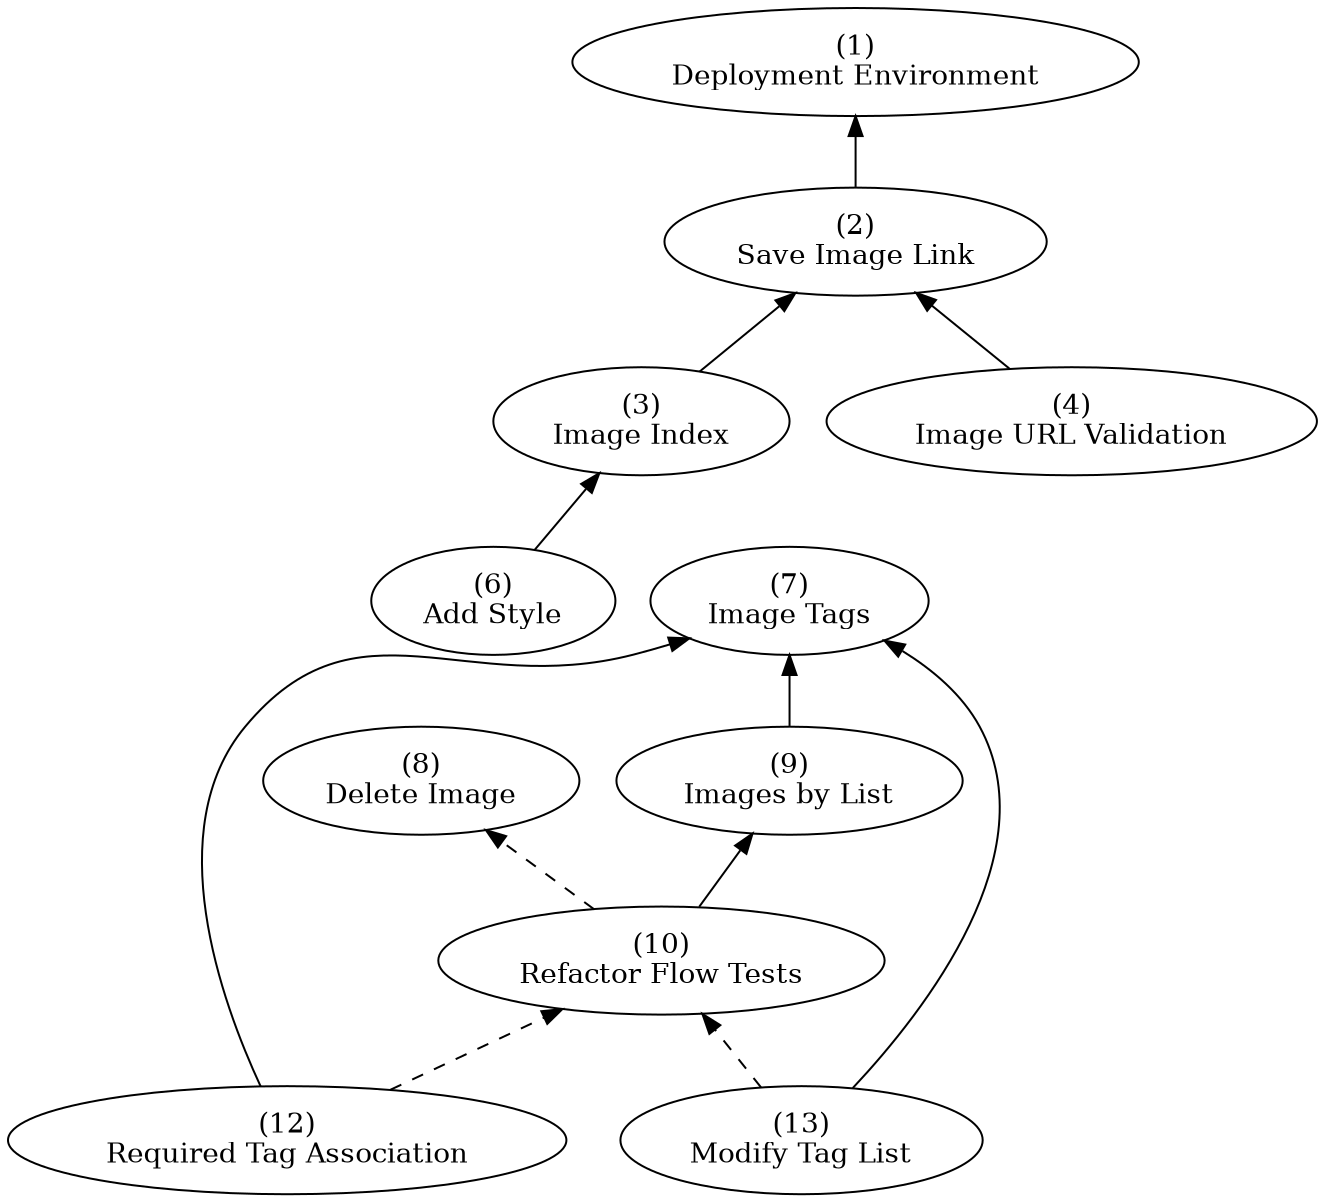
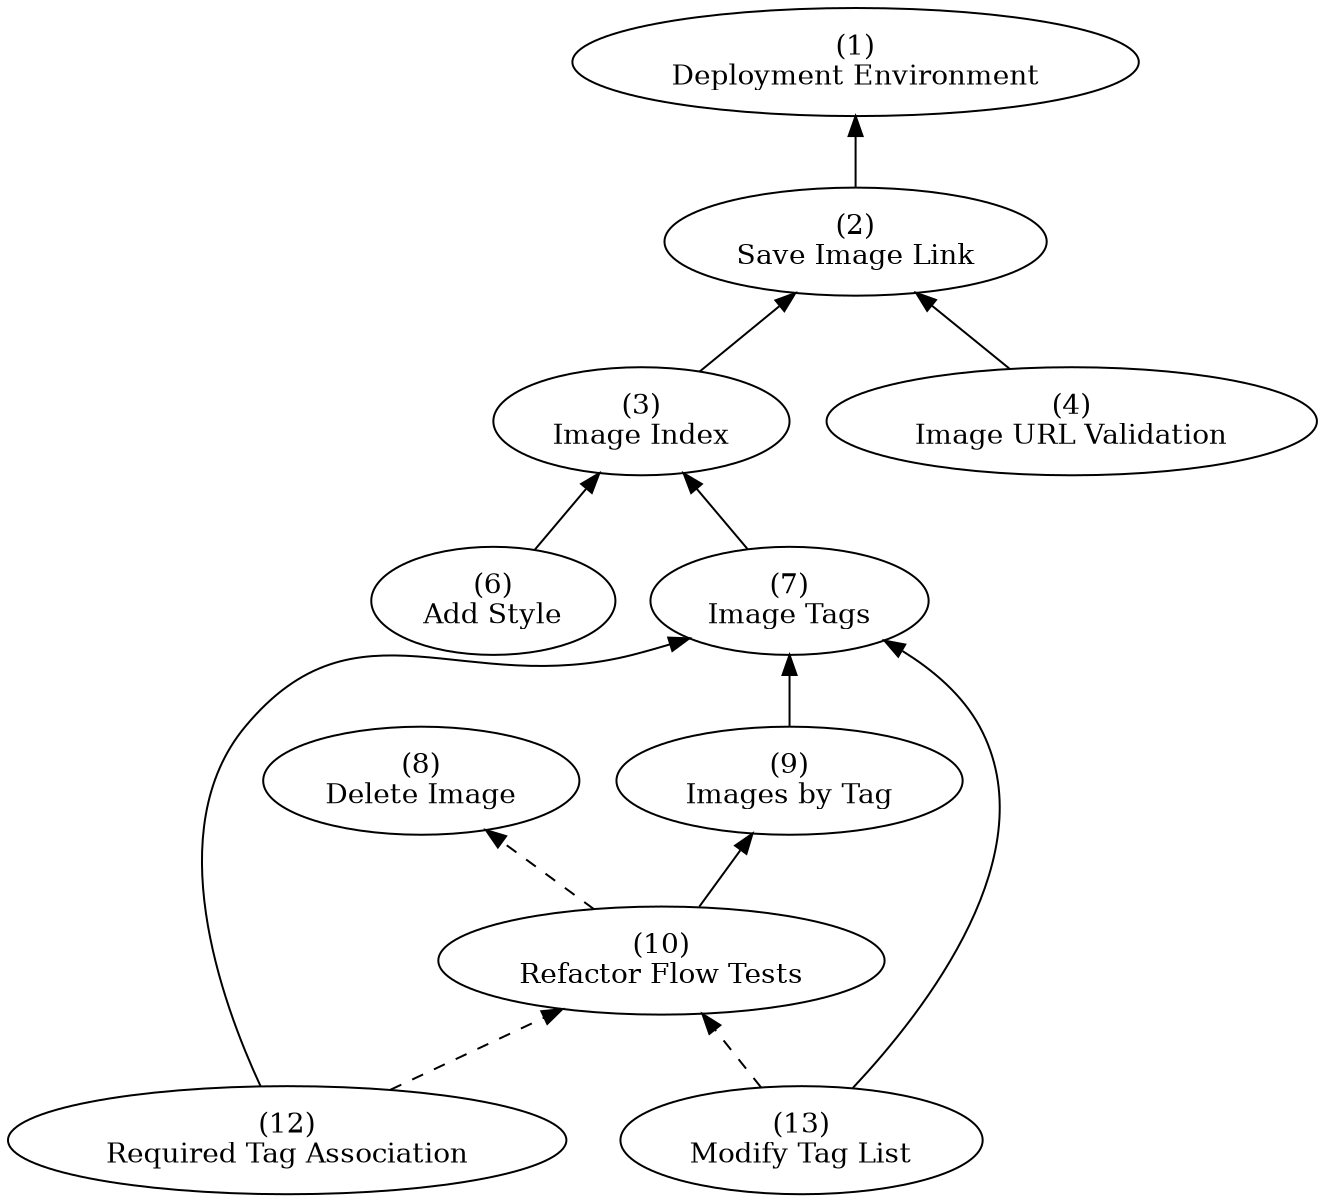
none -> (722, 519)
(790, 781) -> (790, 781)
